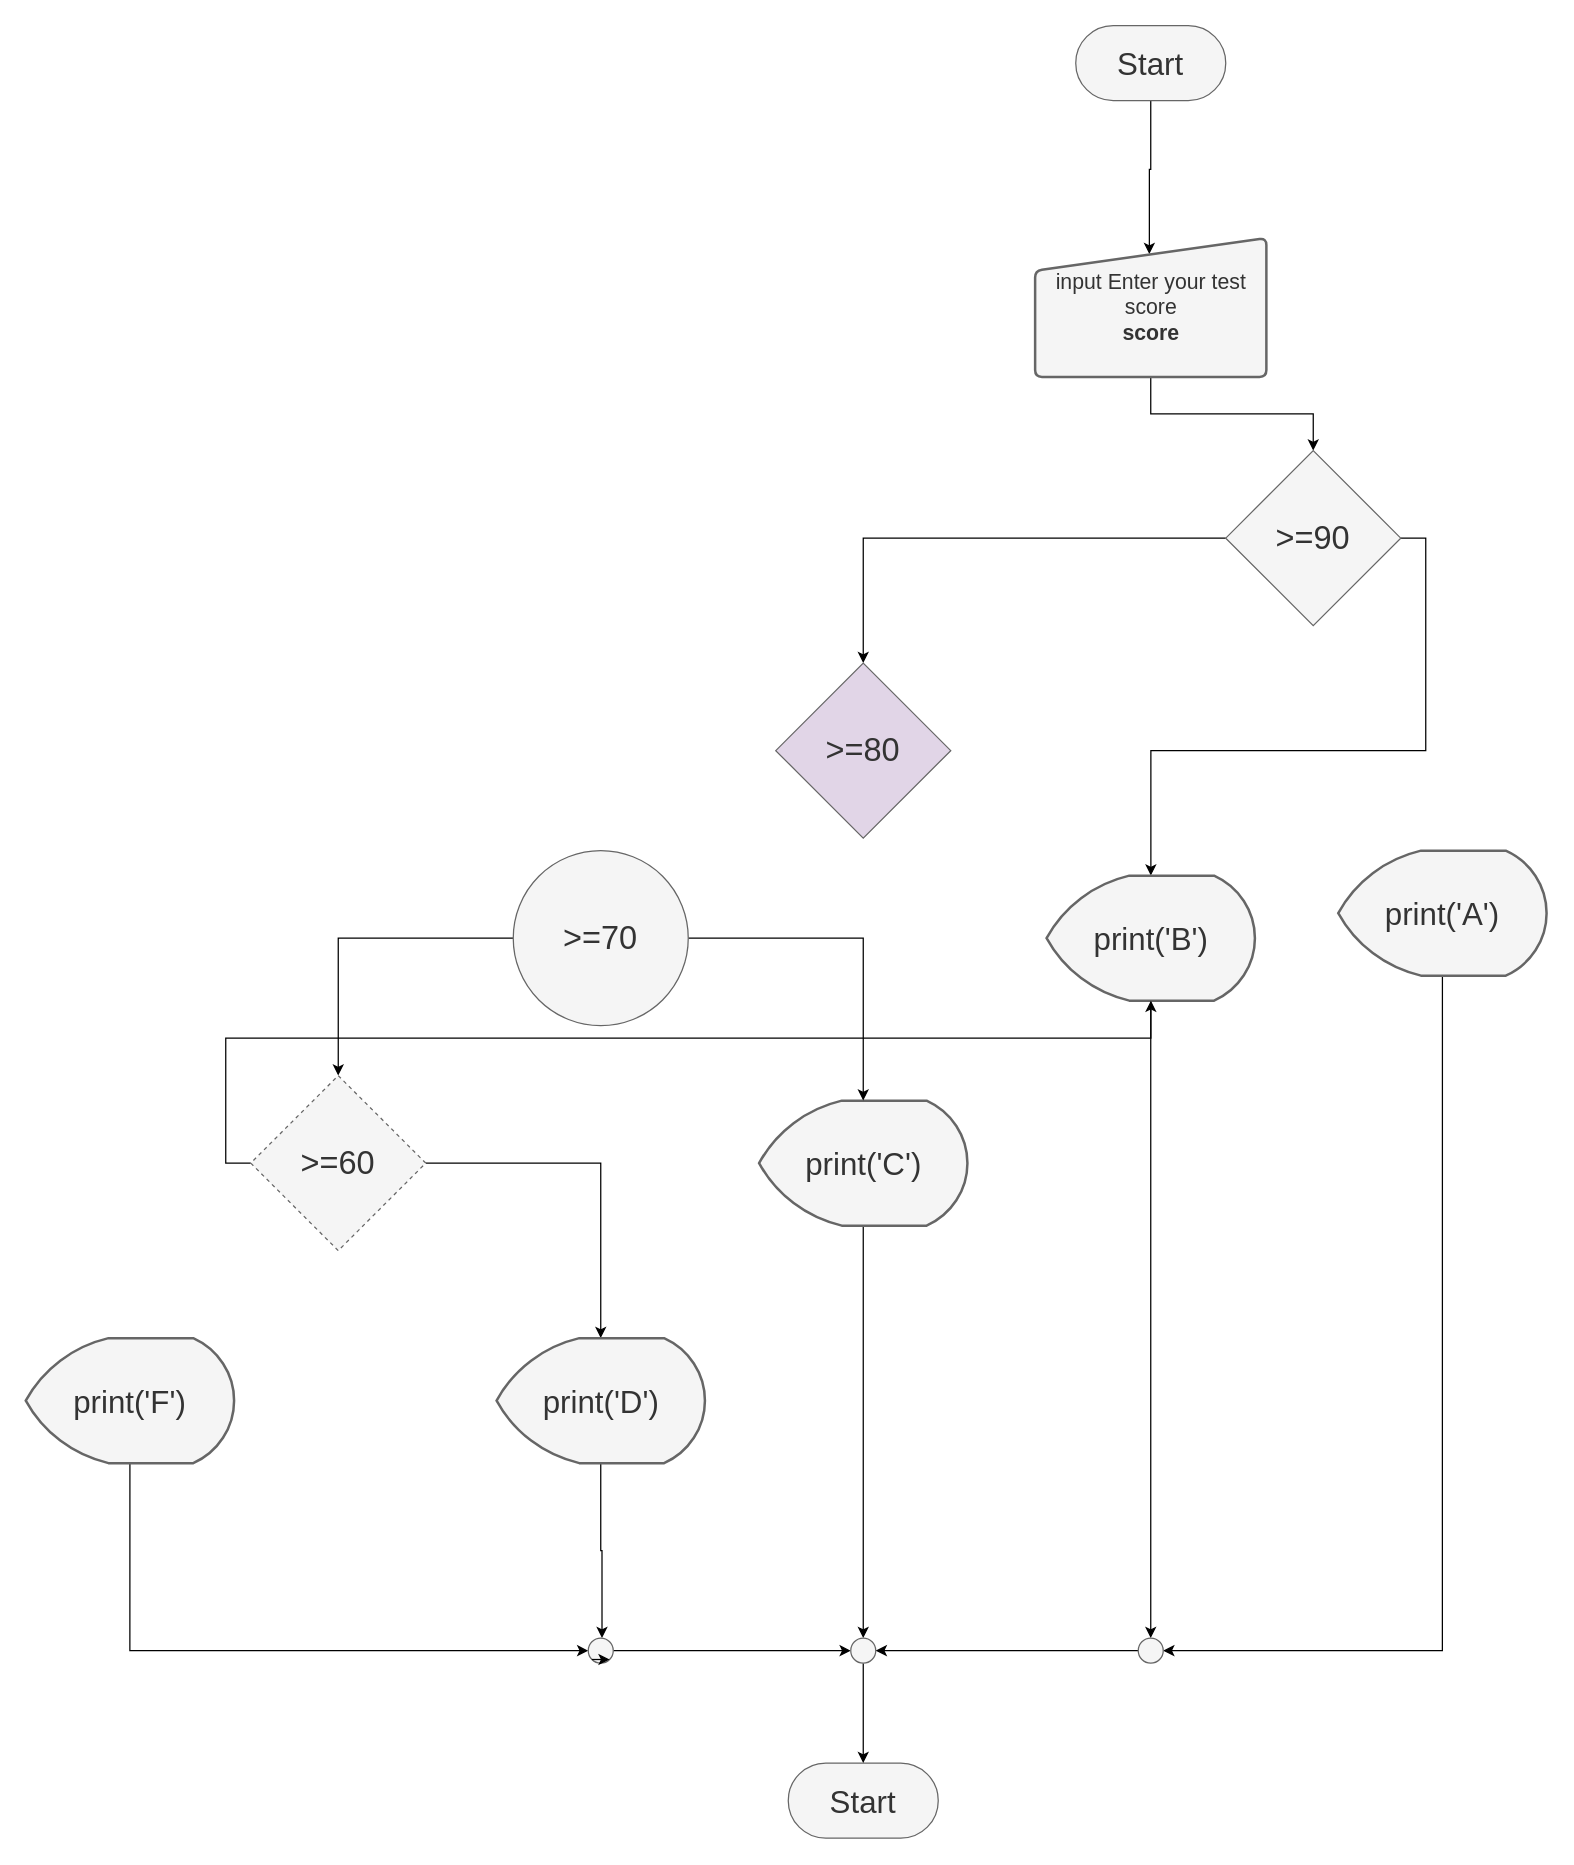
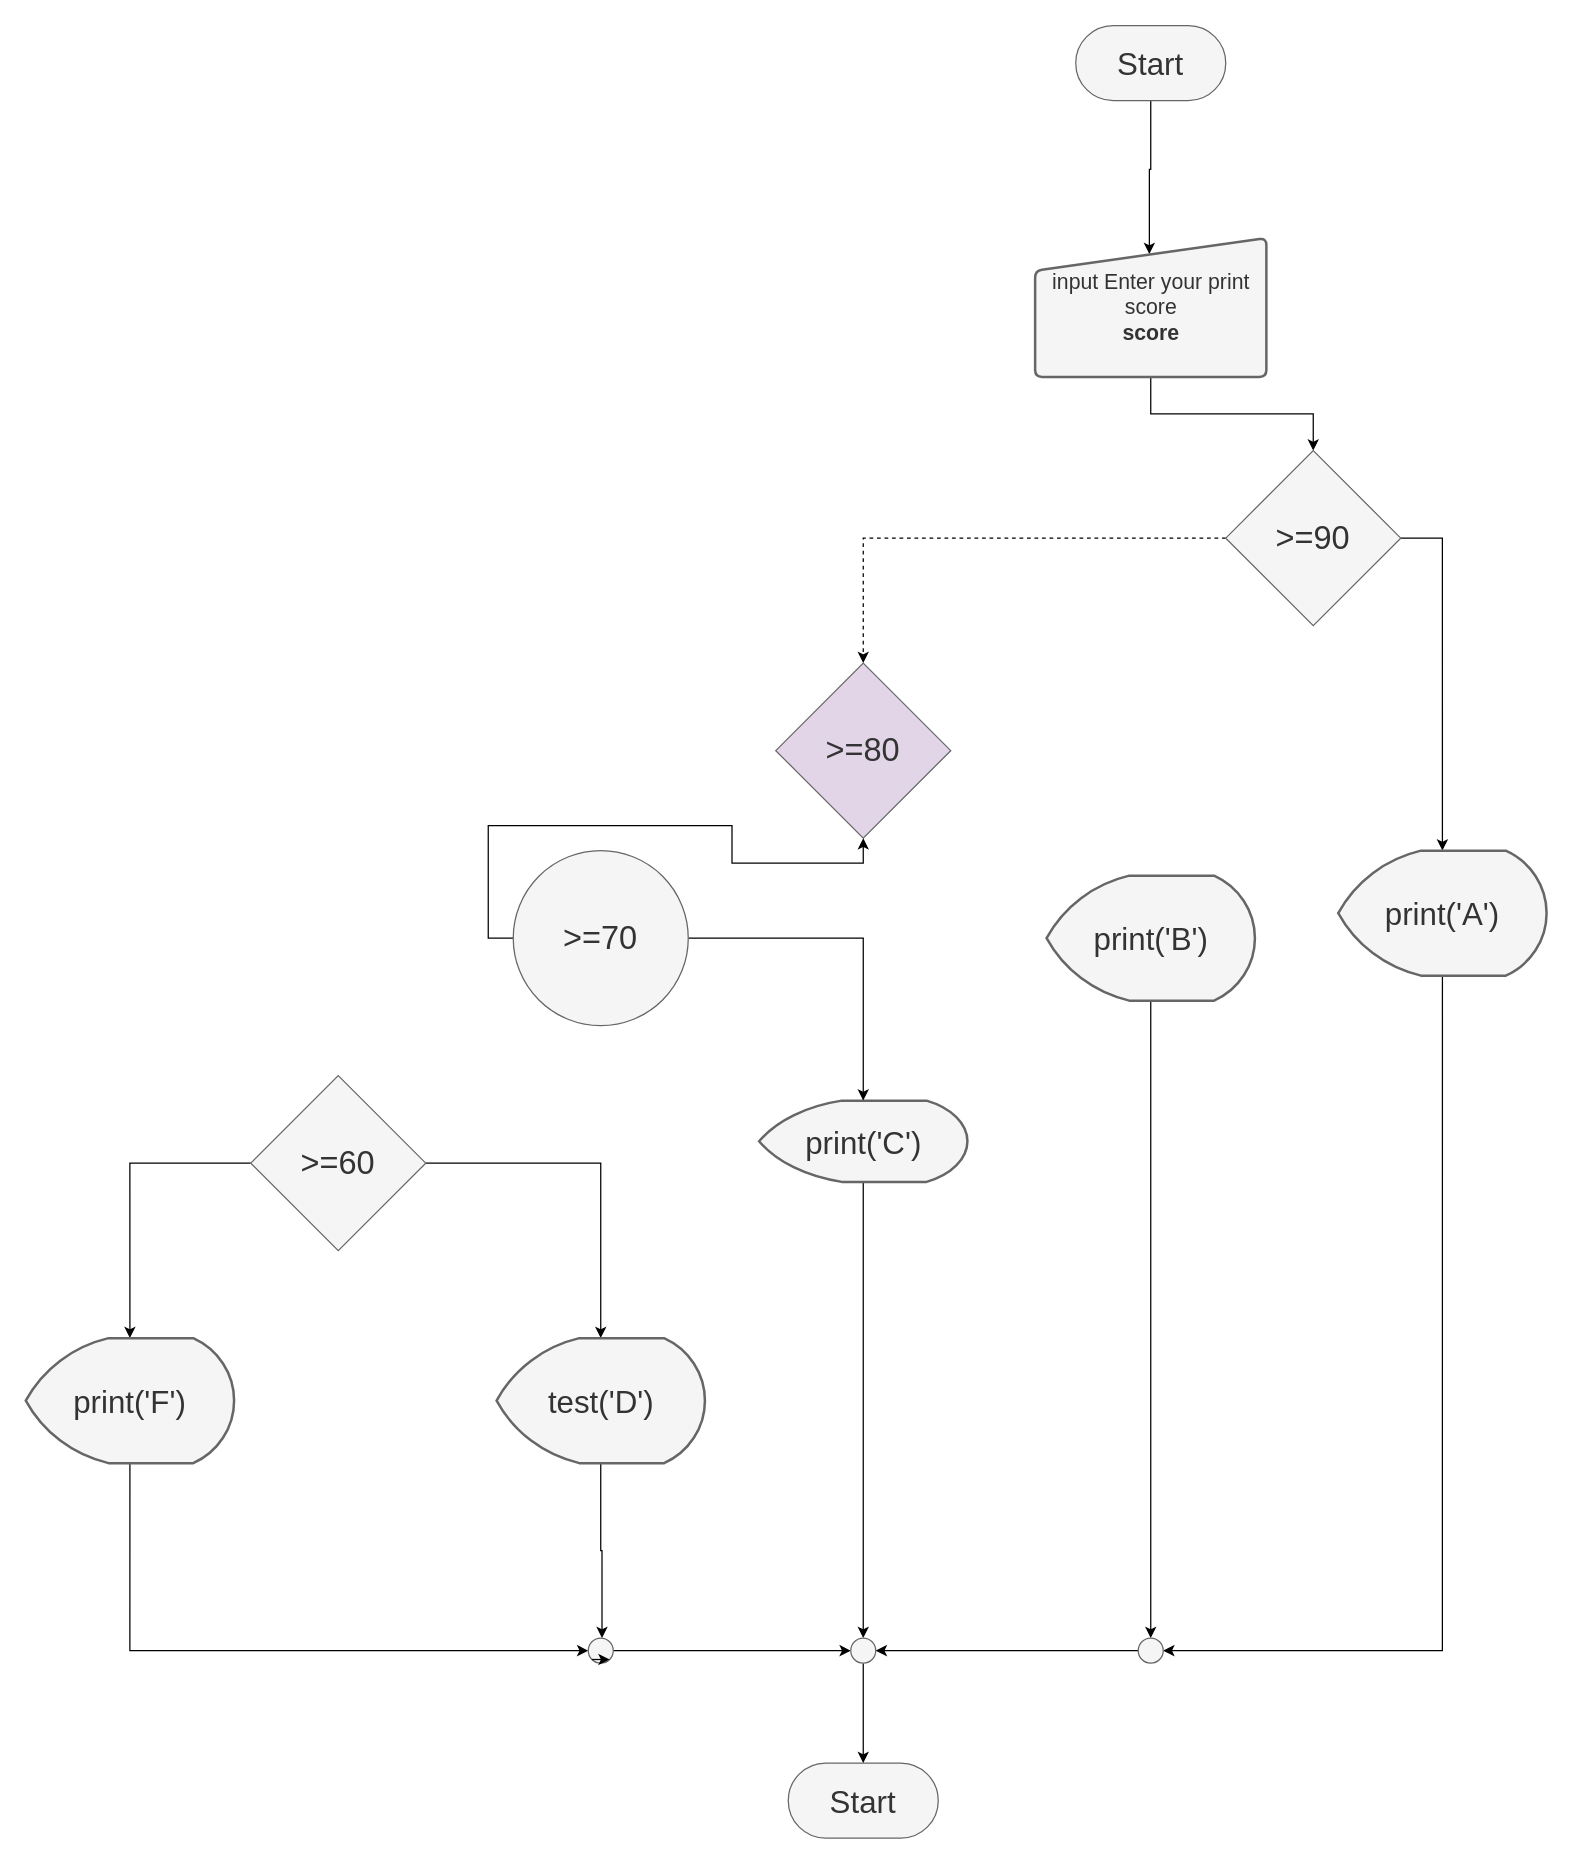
(1151, 308) -> (1151, 308)
(984, 538) -> (984, 538)
(1337, 751) -> (1442, 680)
(350, 938) -> (646, 826)
(624, 1038) -> (130, 1198)
(338, 1163) -> (338, 1163)
(863, 1163) -> (863, 1141)
(601, 1401) -> (601, 1401)
